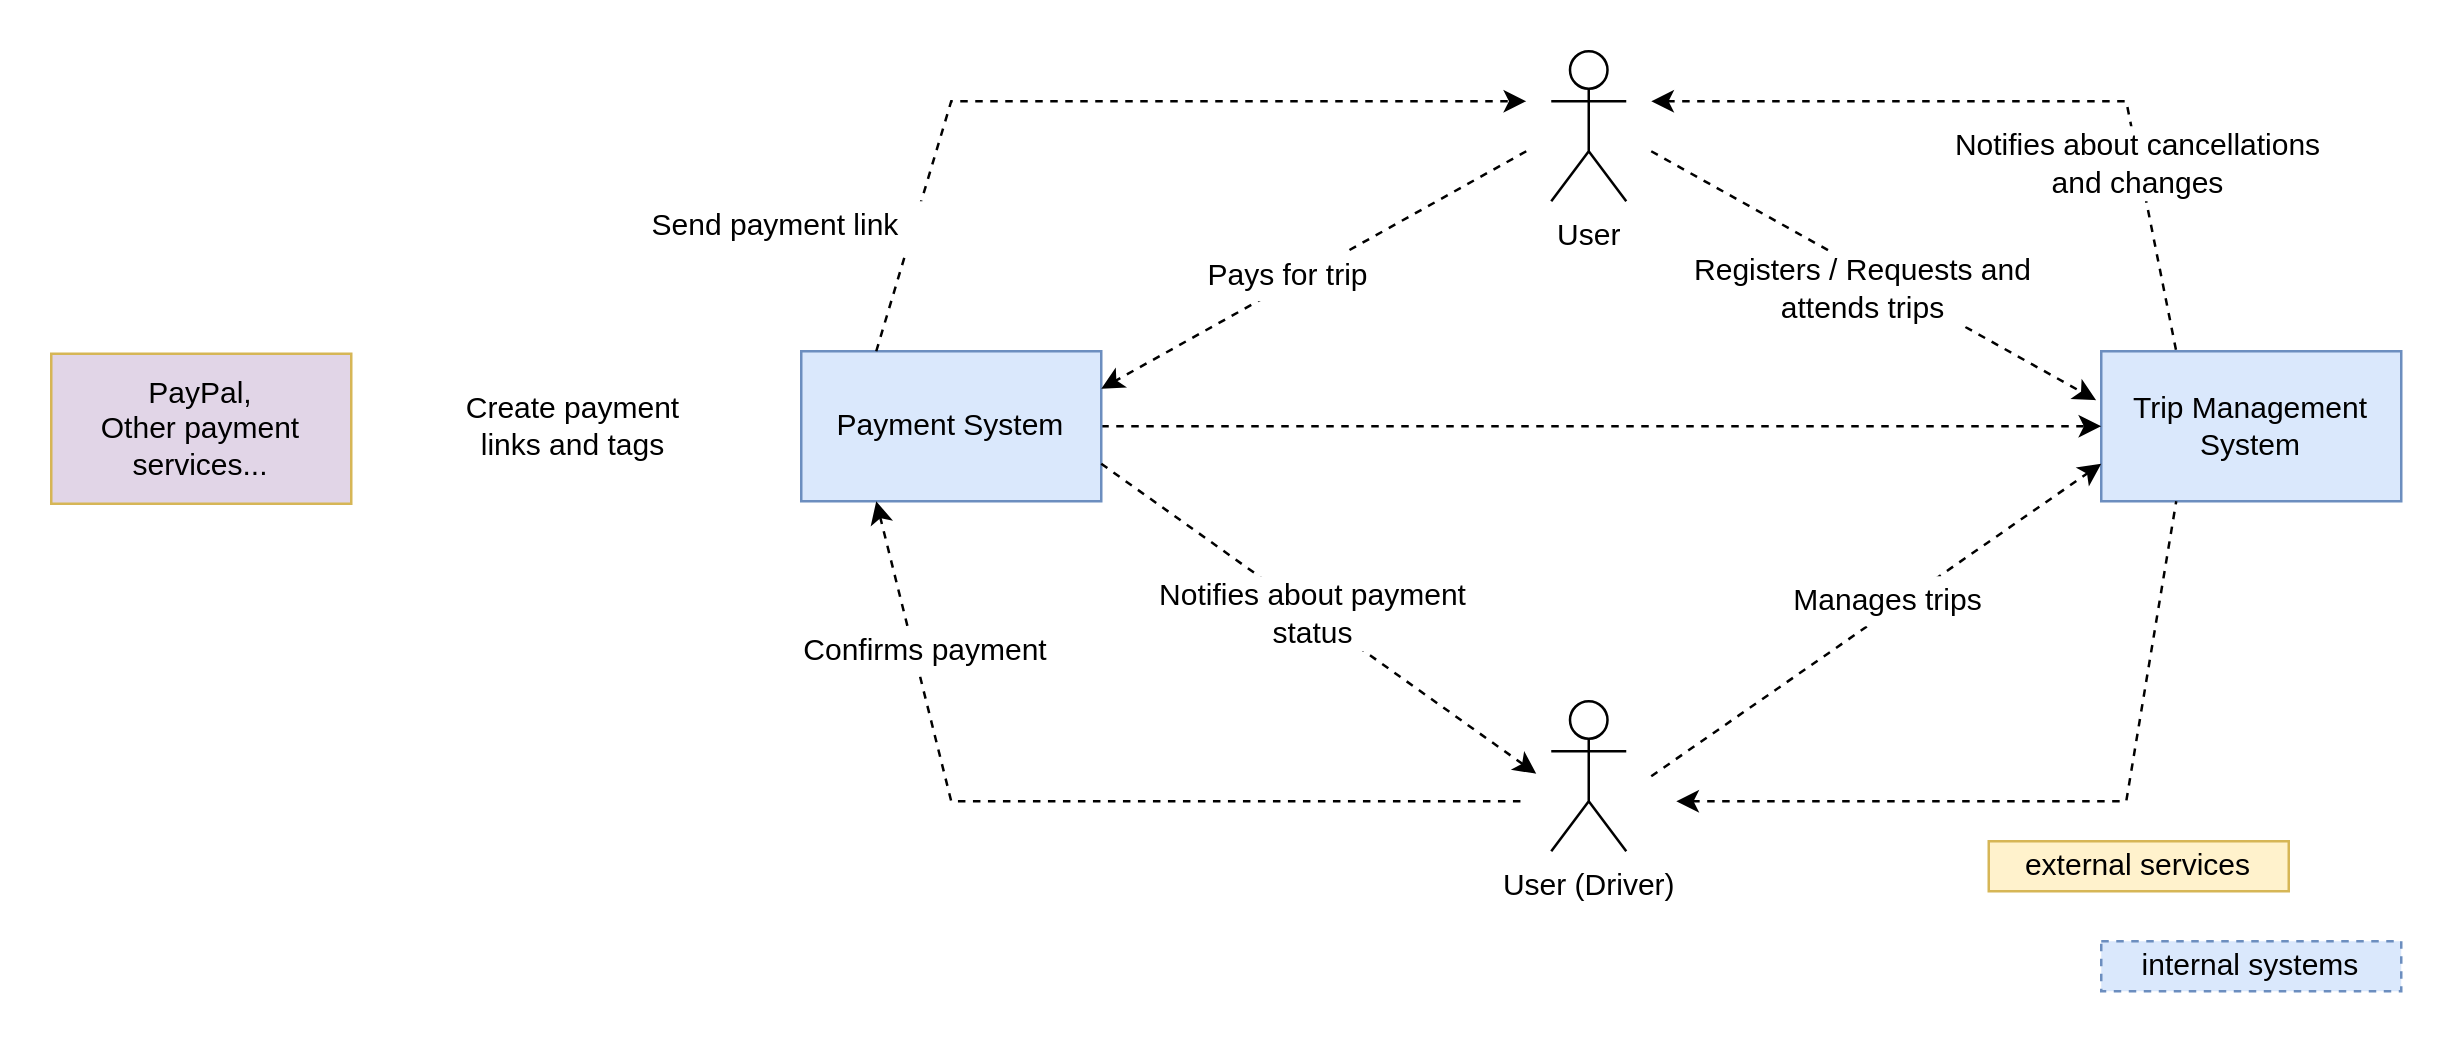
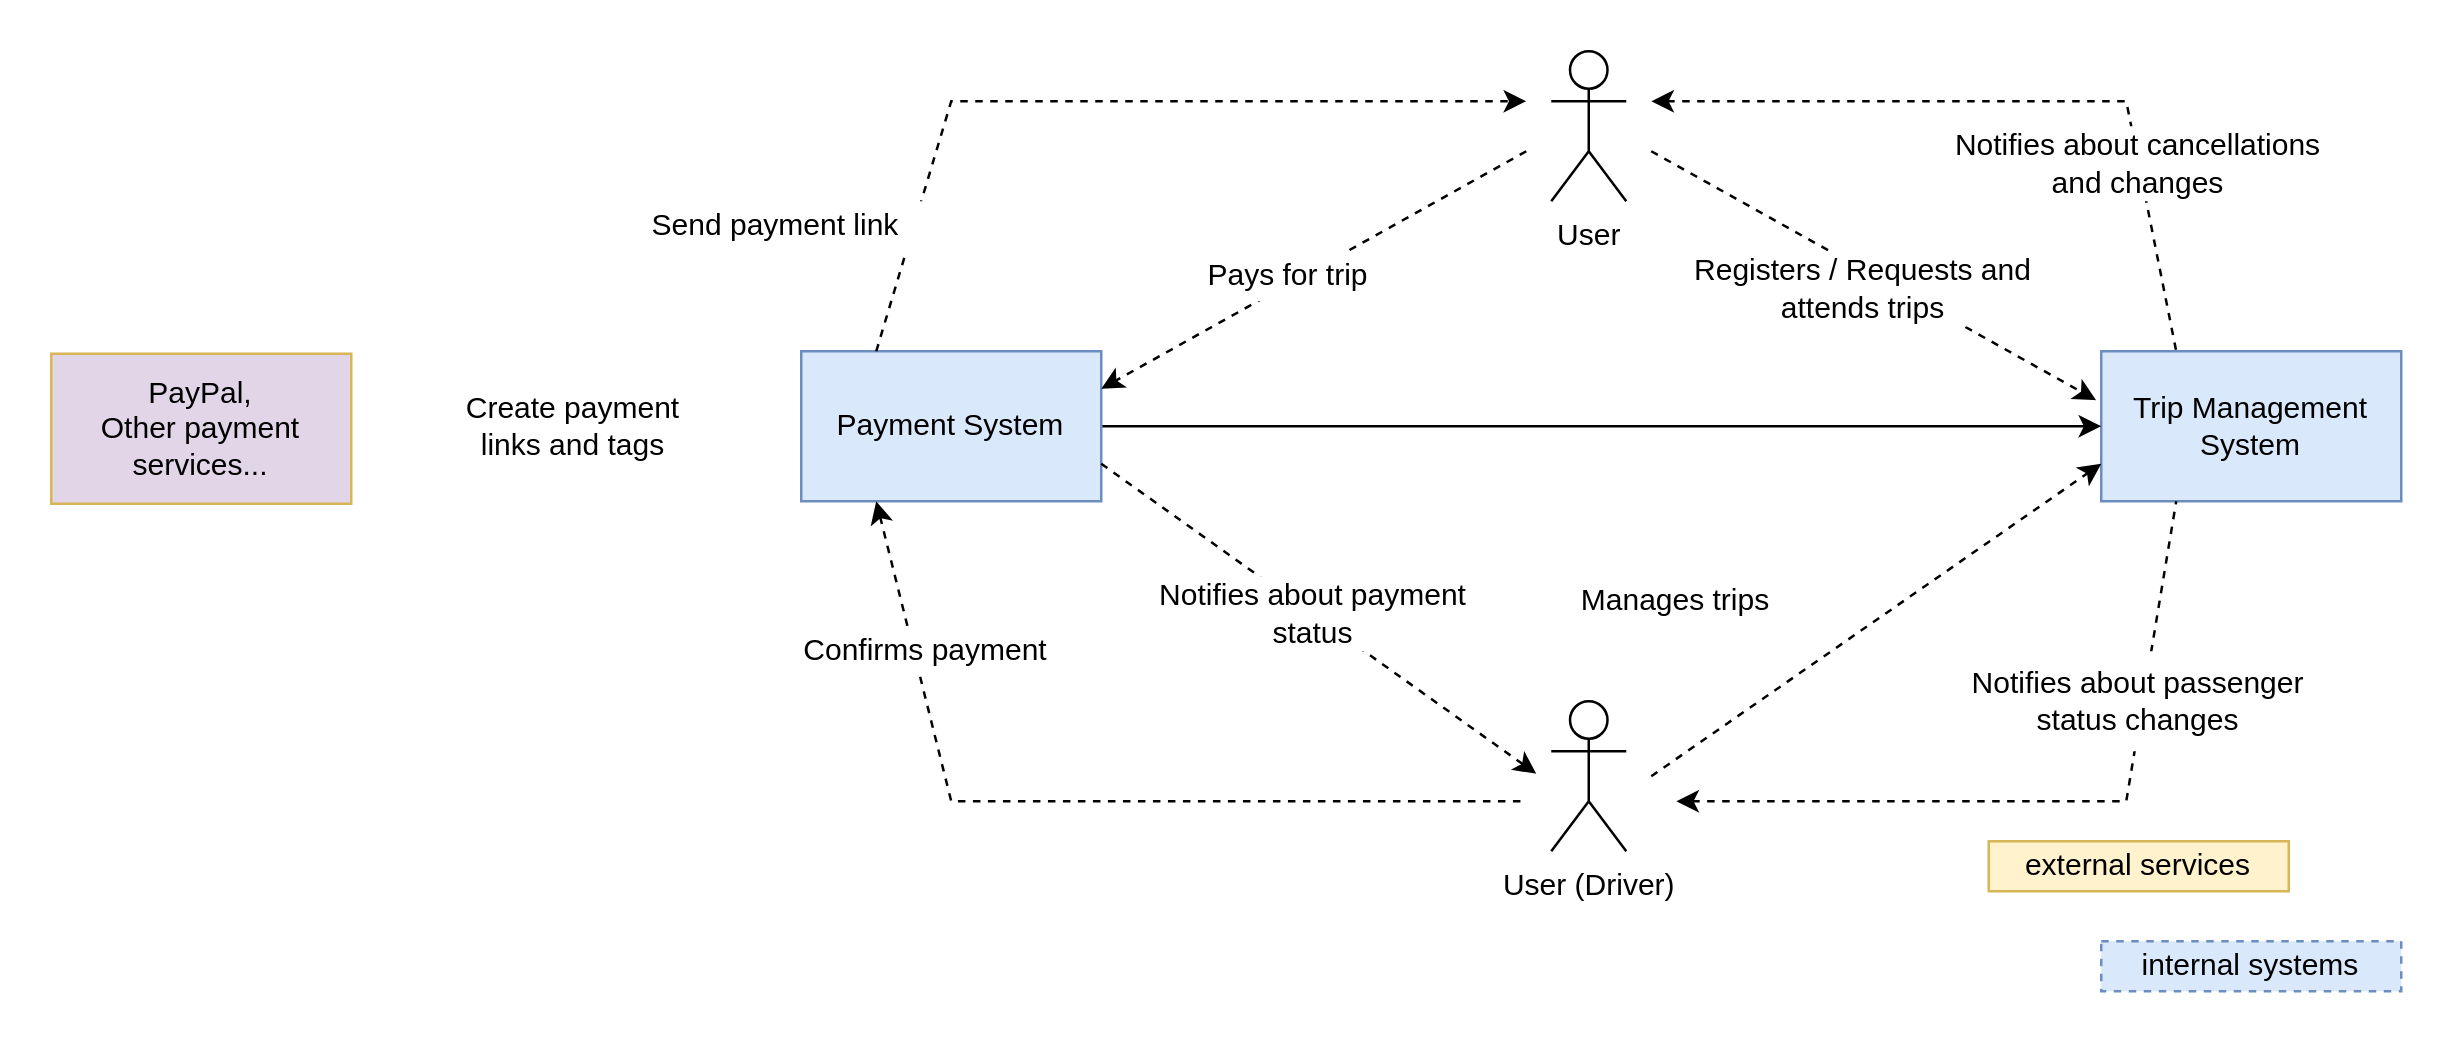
(1592, 426) -> (1592, 426)
(1889, 601) -> (1676, 601)
none -> (2139, 701)
